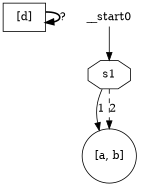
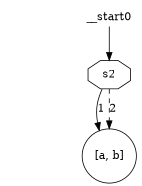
(24, 17) -> none
(109, 75) -> (109, 75)
